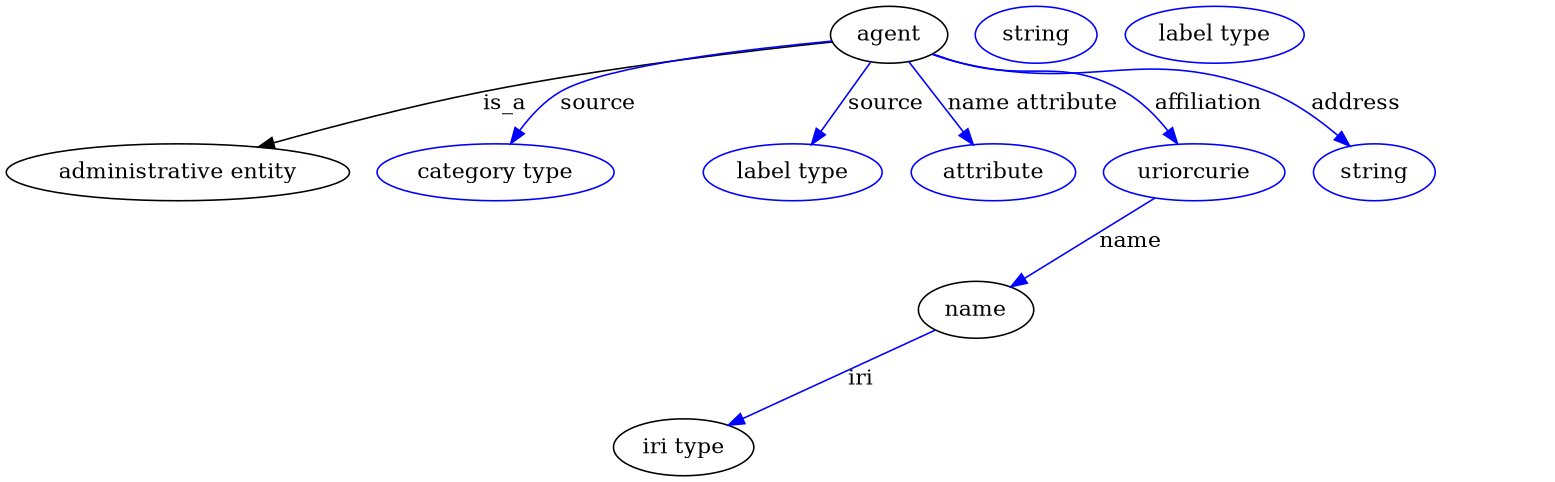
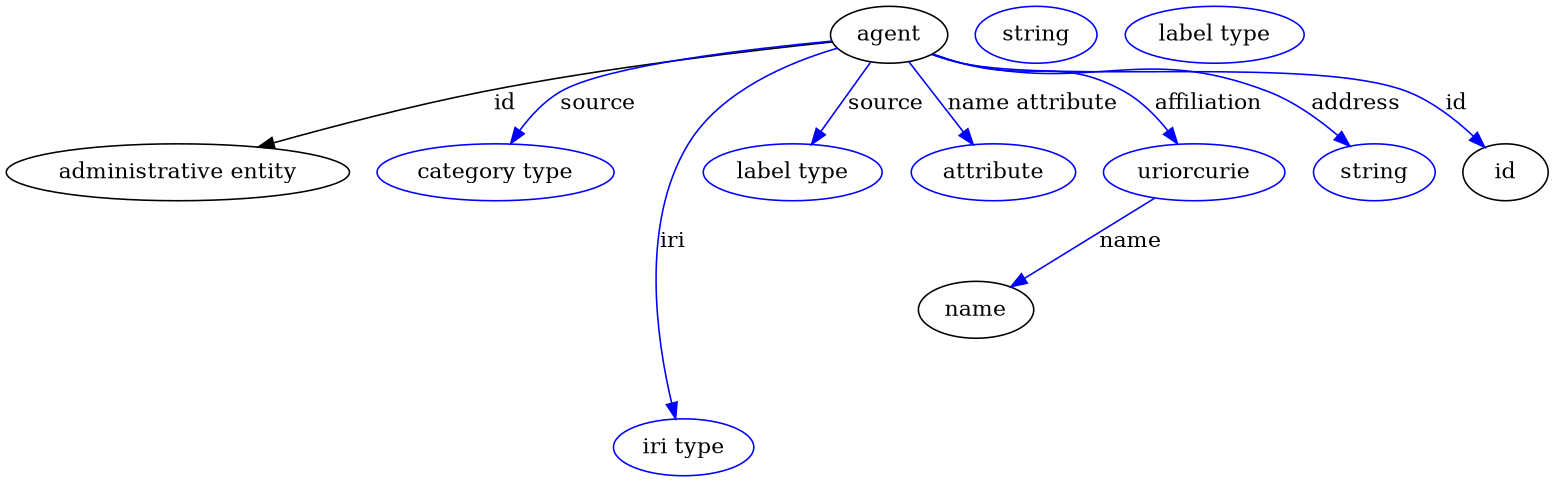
(505, 104) -> (505, 104)
none -> (1506, 172)
(839, 374) -> (671, 183)
(684, 447) -> (684, 447)
